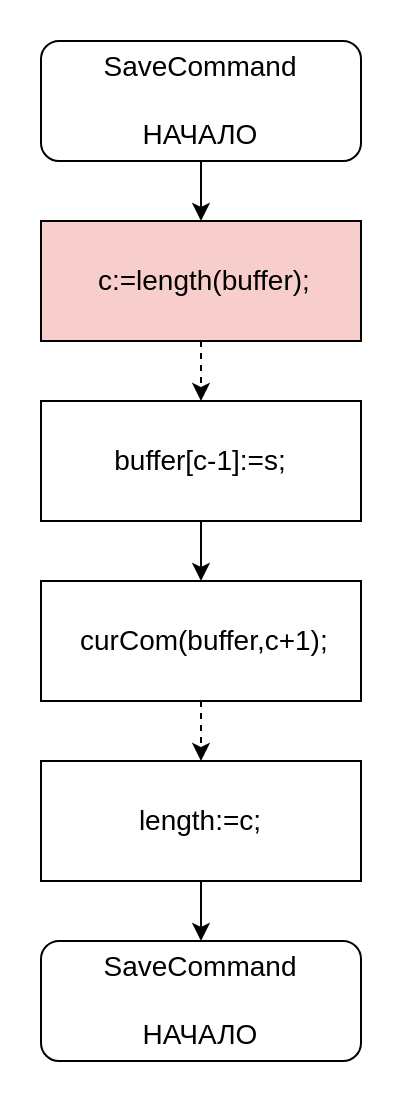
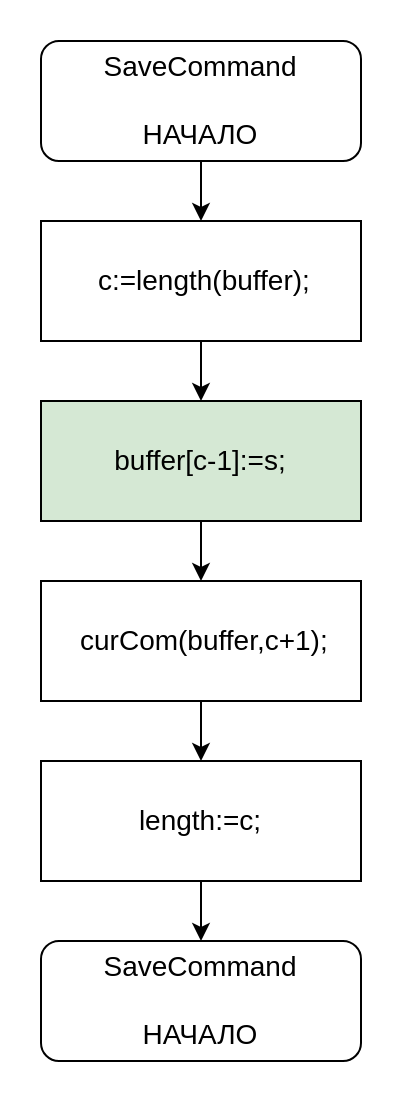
(201, 281) -> (201, 281)
(201, 366) -> (201, 366)
(201, 461) -> (201, 461)
(201, 726) -> (201, 726)
